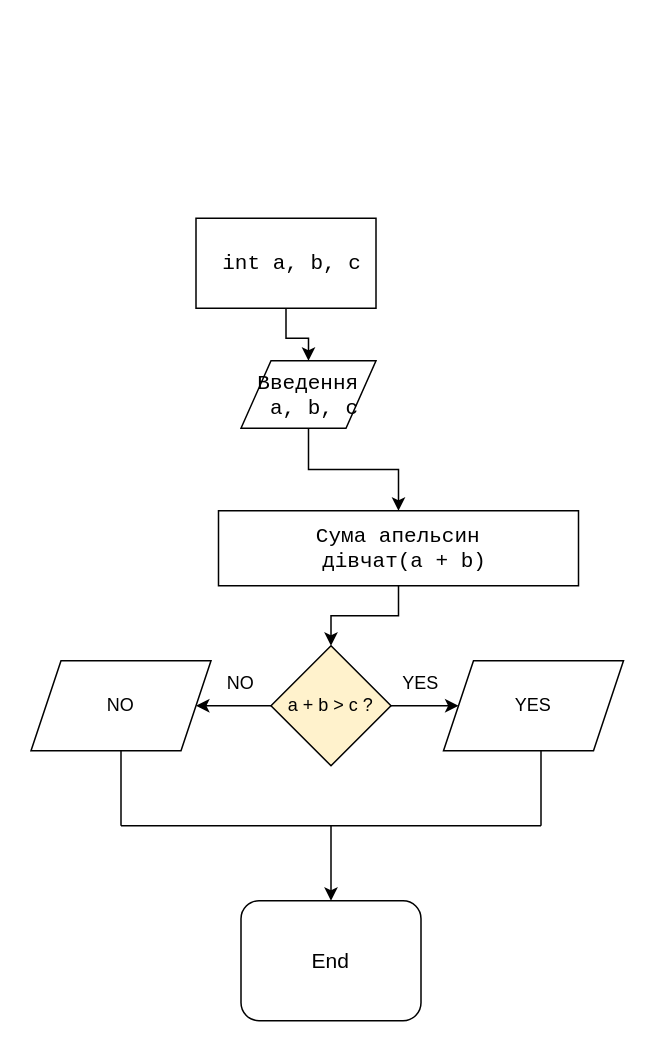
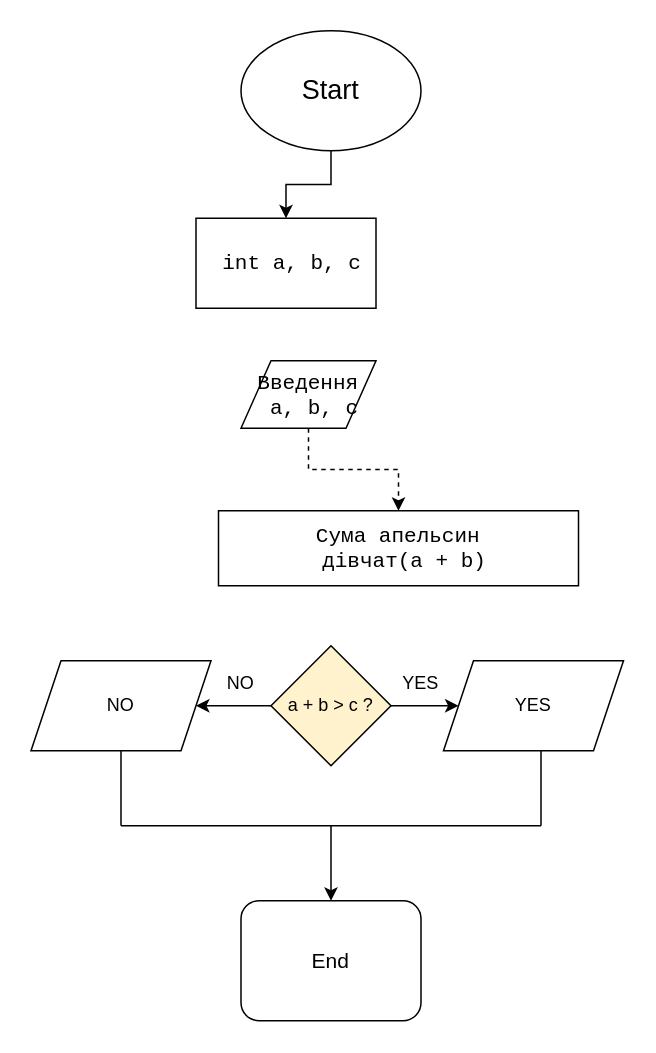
none -> (331, 91)
none -> (313, 185)
(288, 338) -> none
(349, 470) -> (349, 470)
(370, 616) -> none
